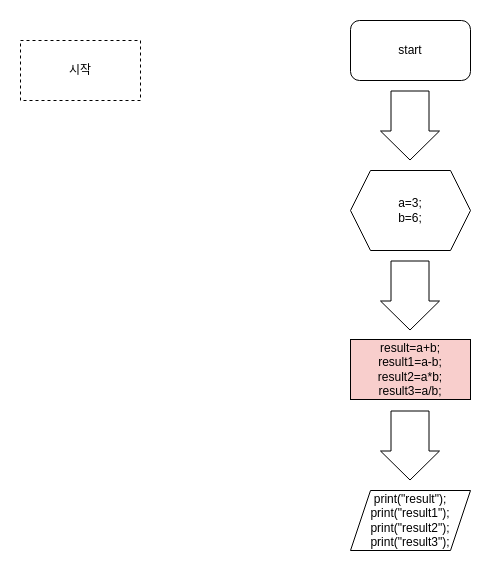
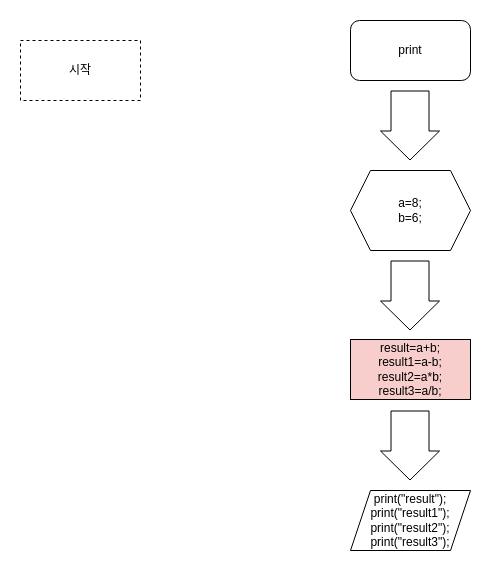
(411, 51) -> (411, 51)
(411, 211) -> (411, 211)
